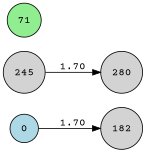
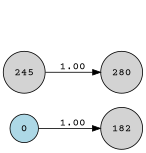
(24, 20) -> none
(73, 66) -> (73, 66)
(73, 122) -> (73, 122)
